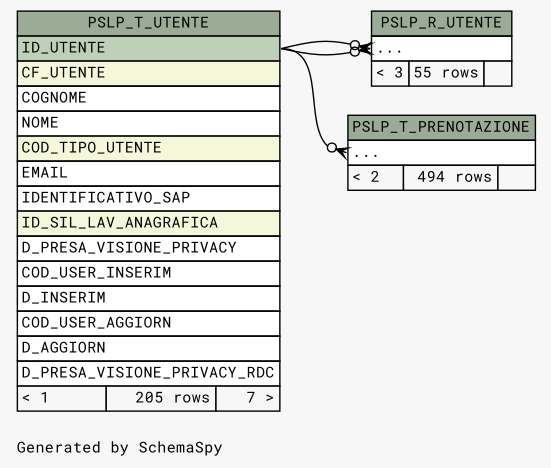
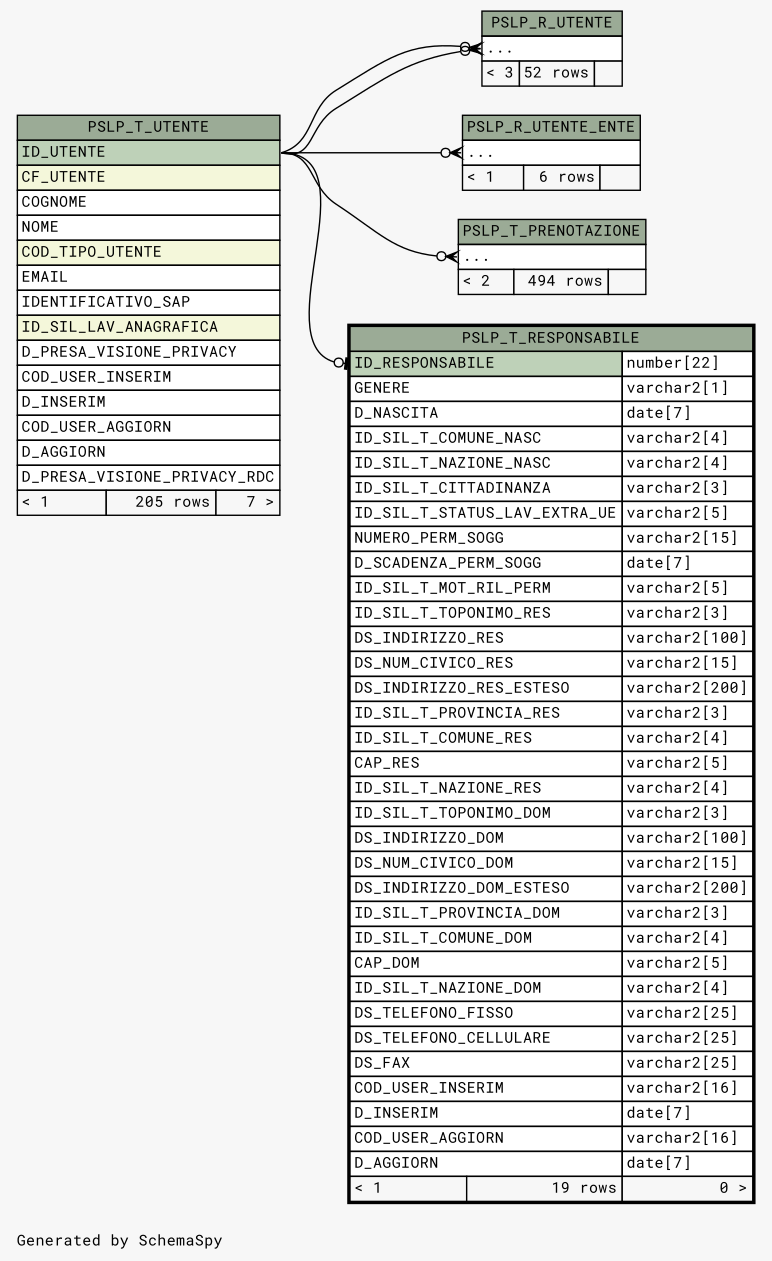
(447, 73) -> (557, 73)
none -> (551, 153)
none -> (551, 764)
